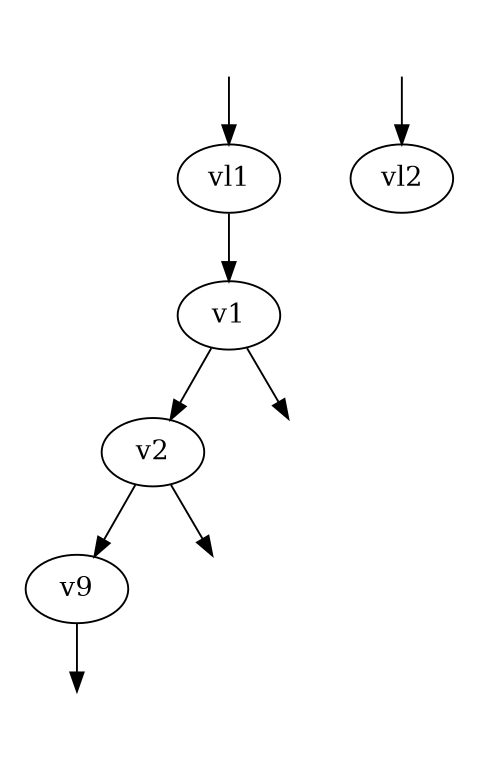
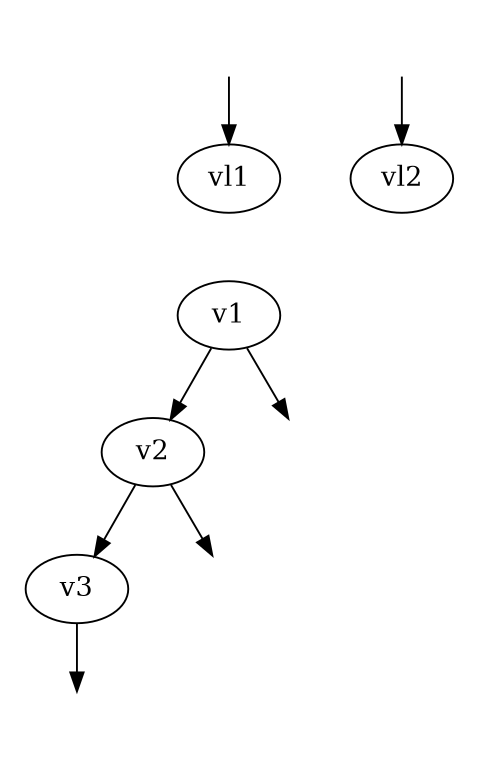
(229, 238) -> none
(77, 589) -> (77, 589)
